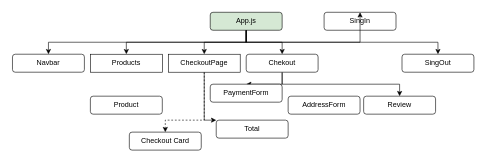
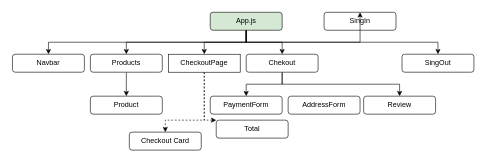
(126, 63) -> (126, 63)
none -> (126, 90)
(246, 93) -> (246, 105)
(208, 120) -> (208, 120)
